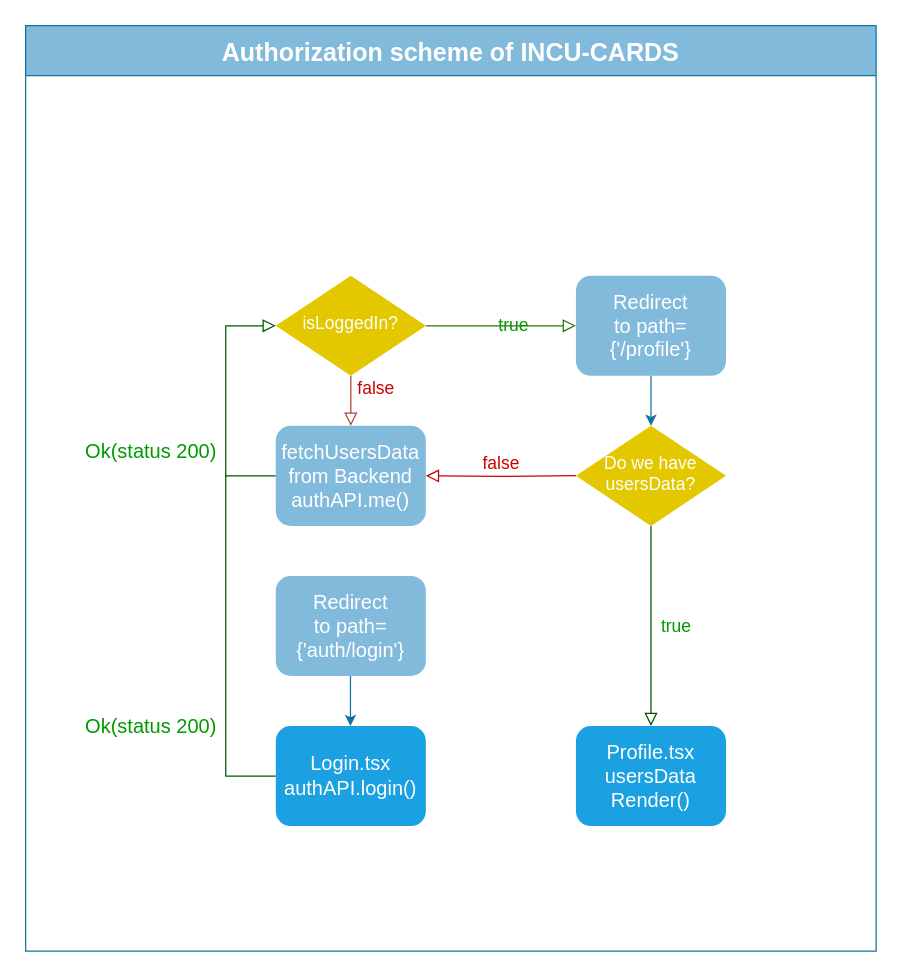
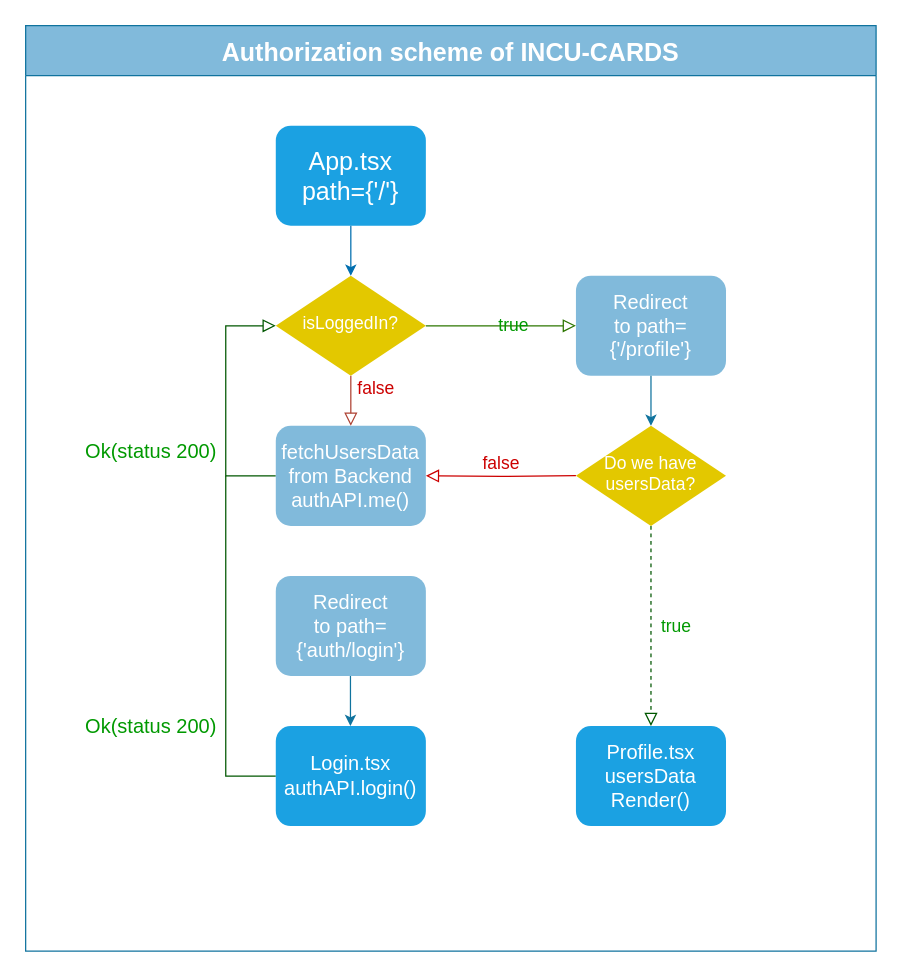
none -> (351, 176)
none -> (351, 245)
(651, 620) -> (651, 620)
